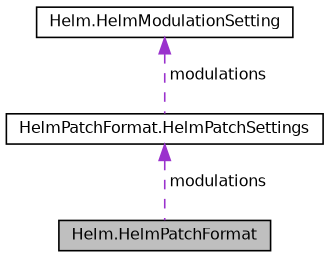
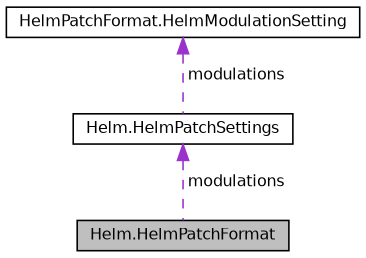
(165, 22) -> (183, 22)
(165, 129) -> (183, 129)
